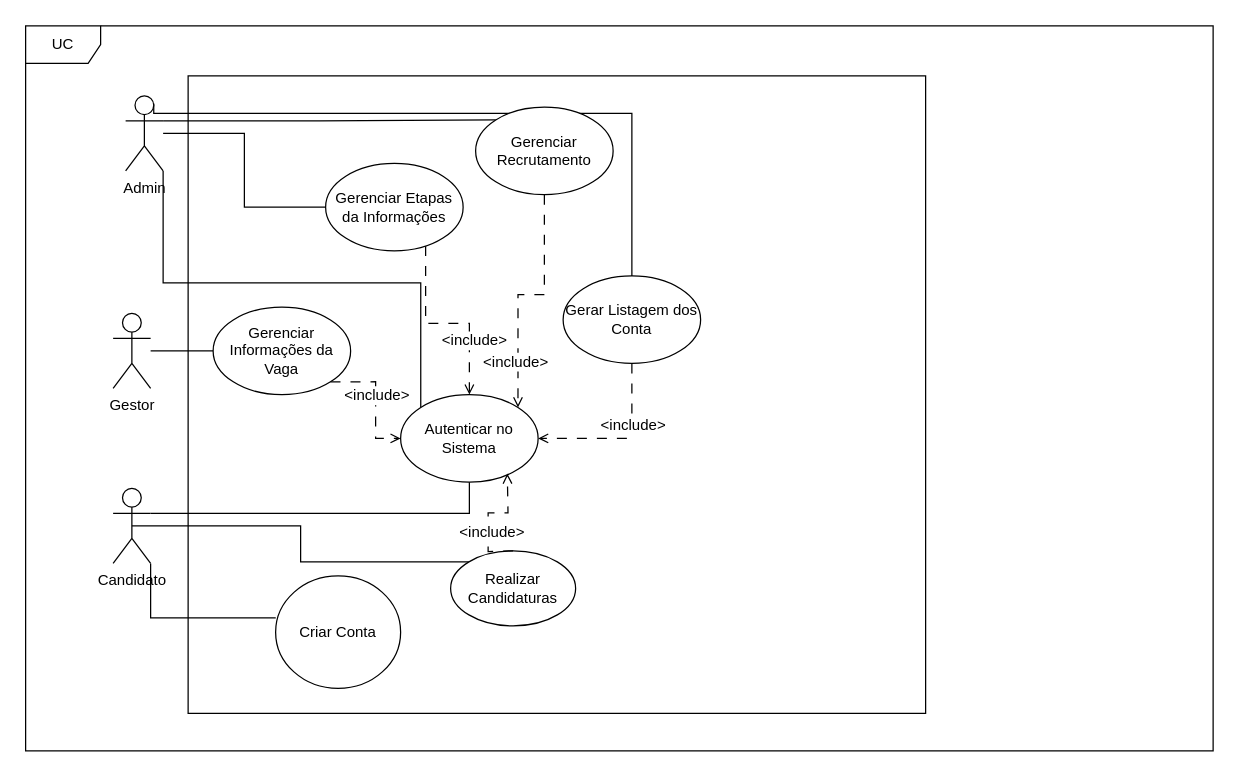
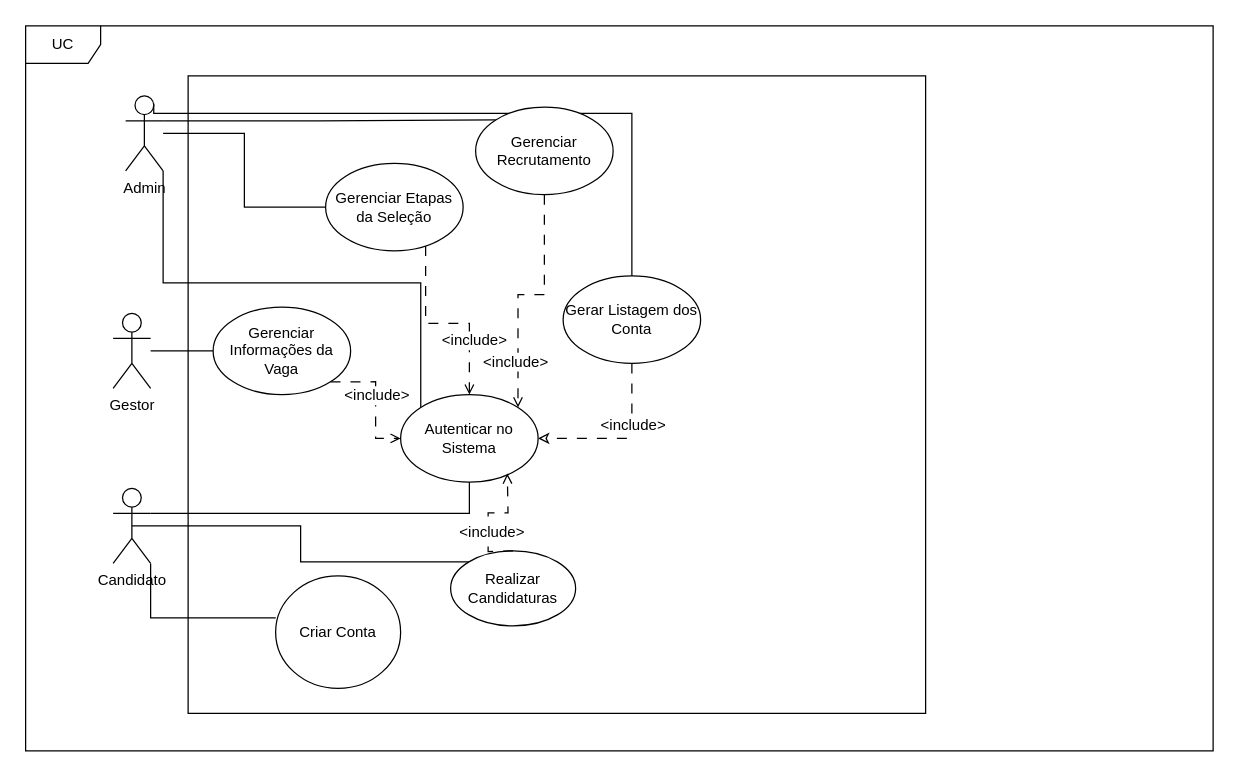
(394, 207) -> (394, 207)
(545, 438) -> (548, 438)
